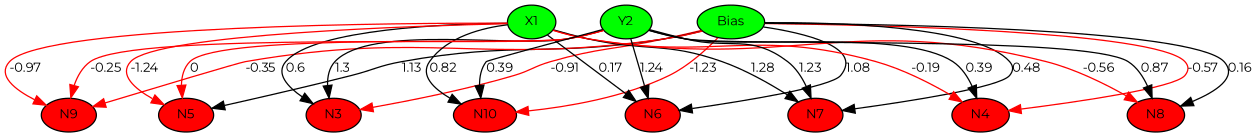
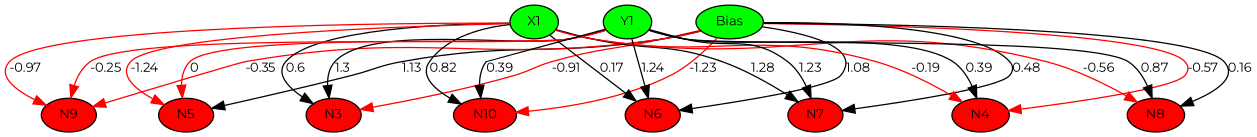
(626, 22) -> (628, 22)
